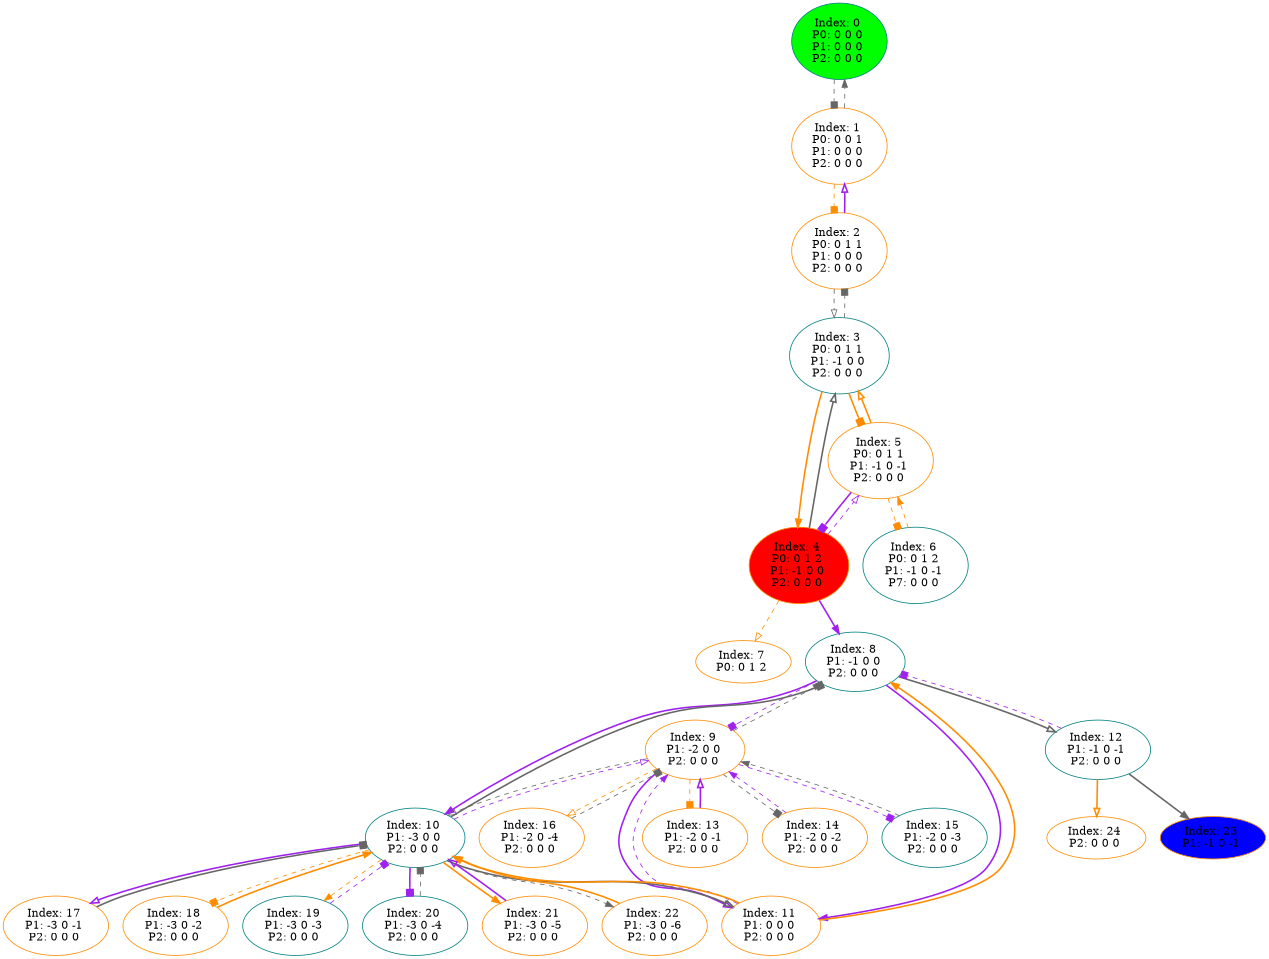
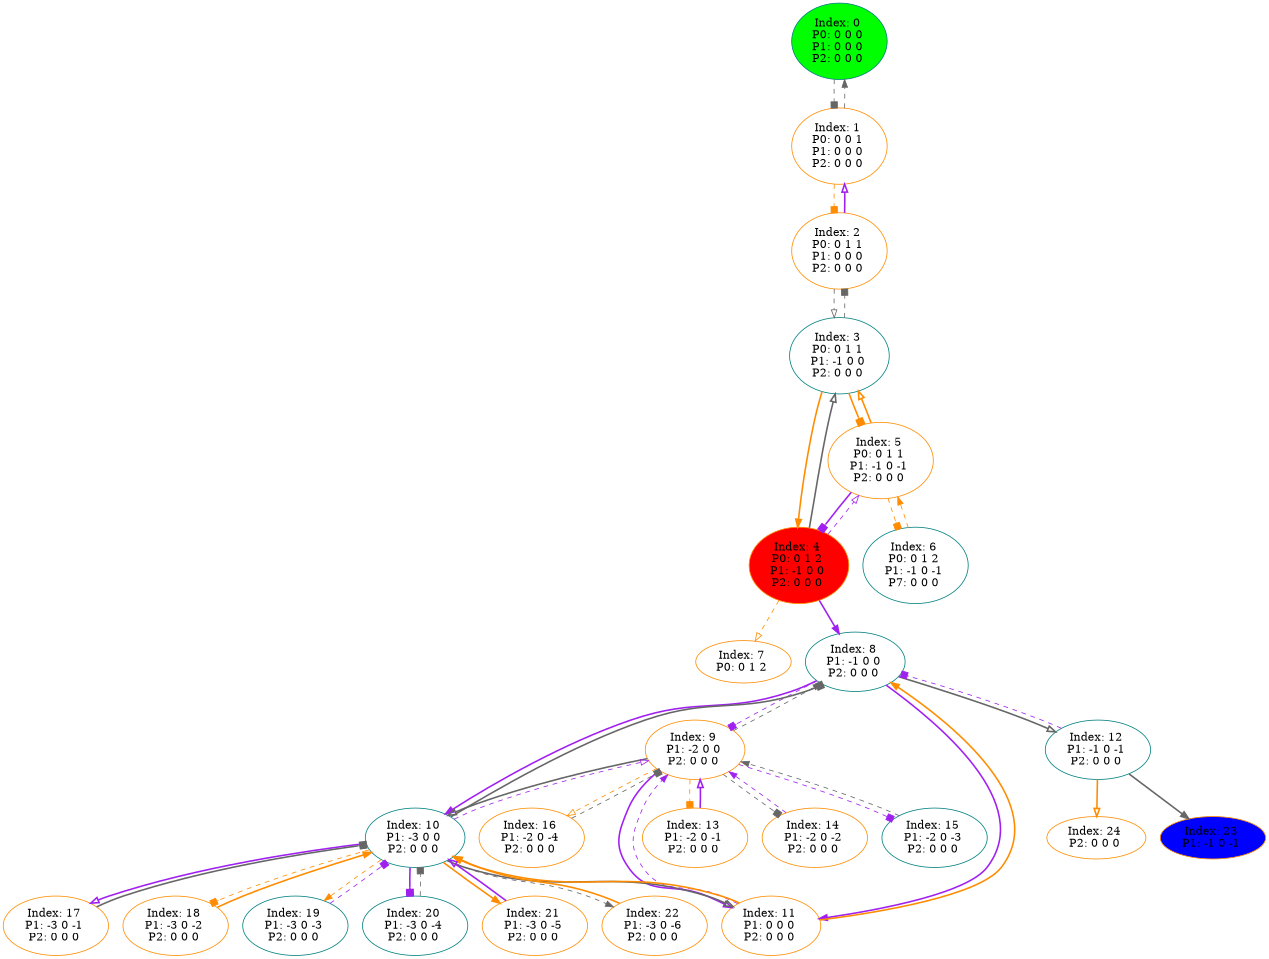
(550, 781) -> (550, 781)
